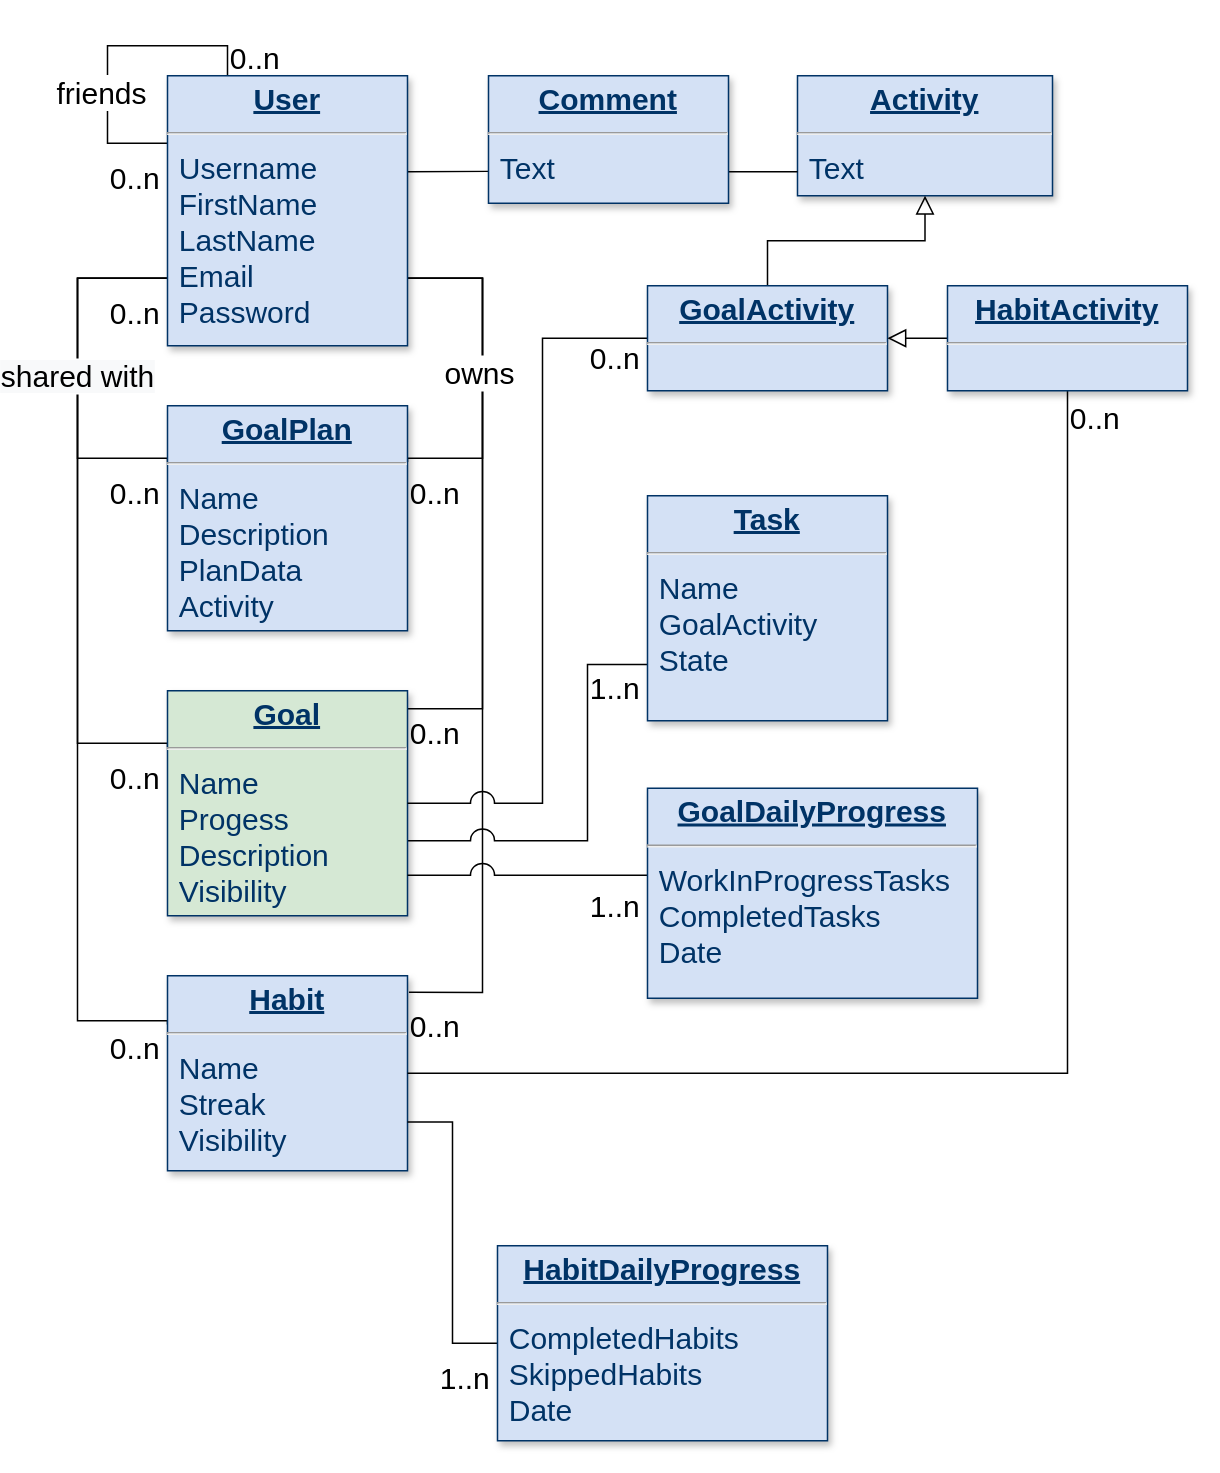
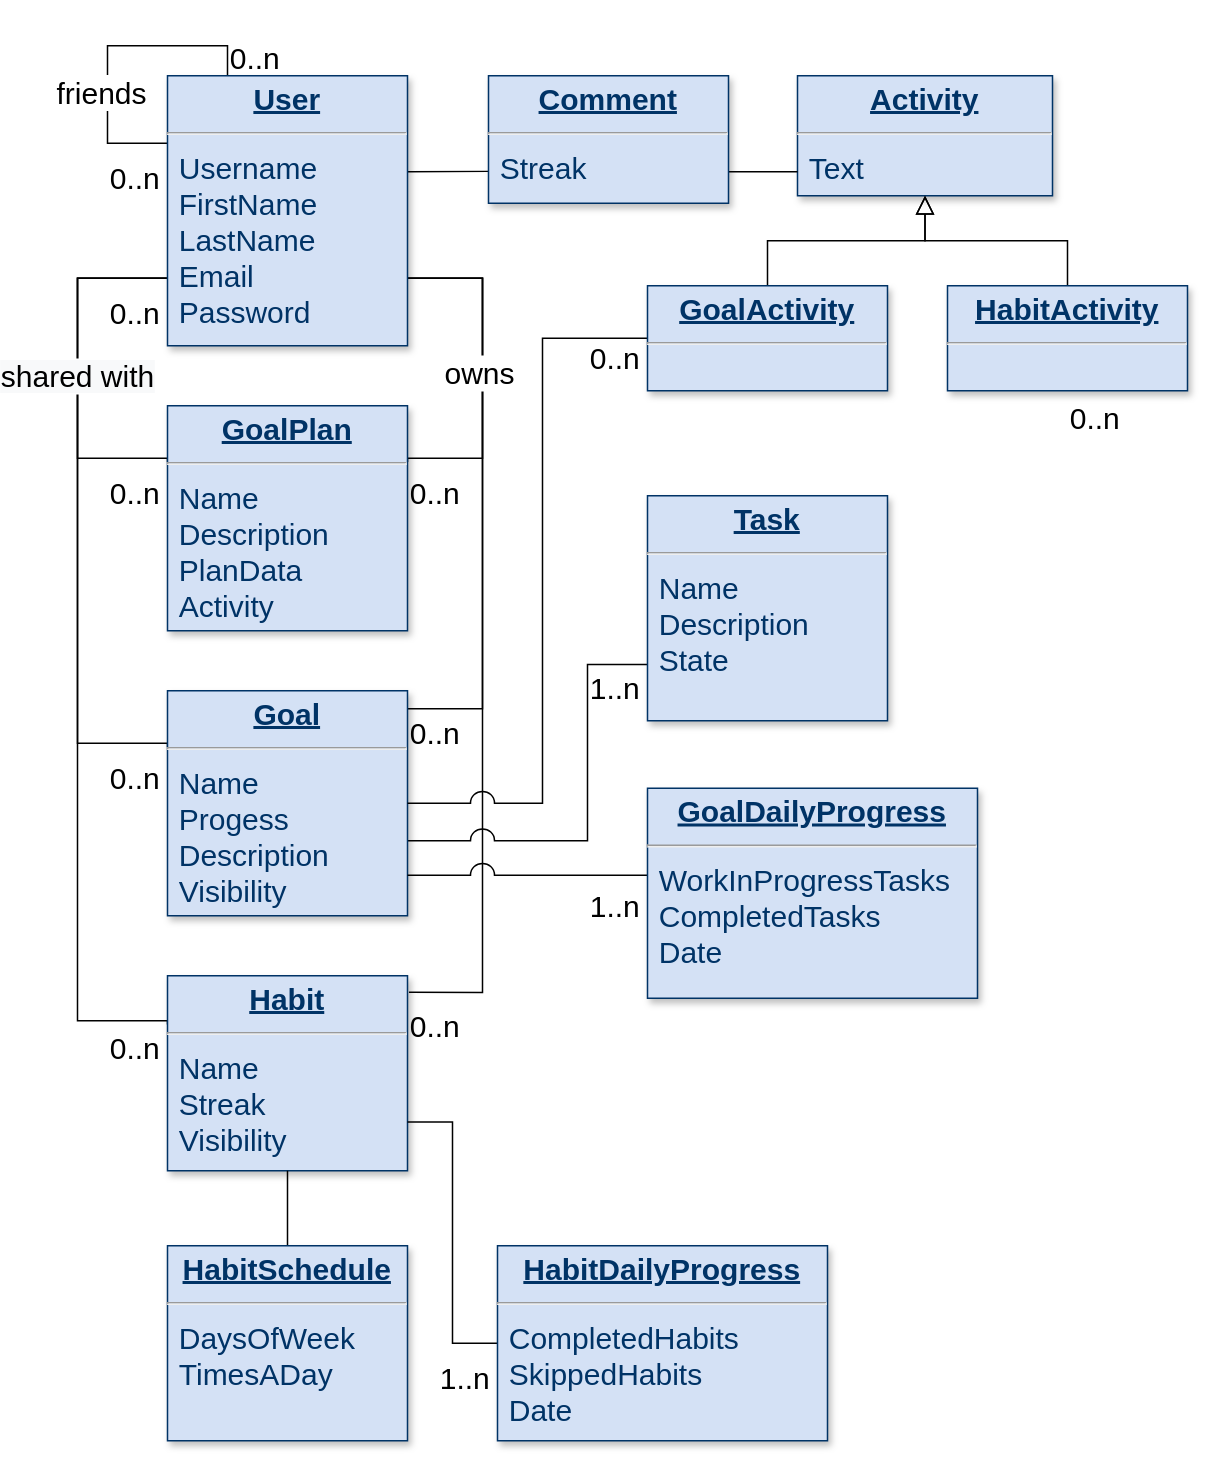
(547, 112) -> (547, 112)
(927, 338) -> (1019, 241)
(736, 568) -> (732, 568)
(287, 803) -> (287, 803)
(1067, 1062) -> none
none -> (287, 1209)
none -> (287, 1343)
